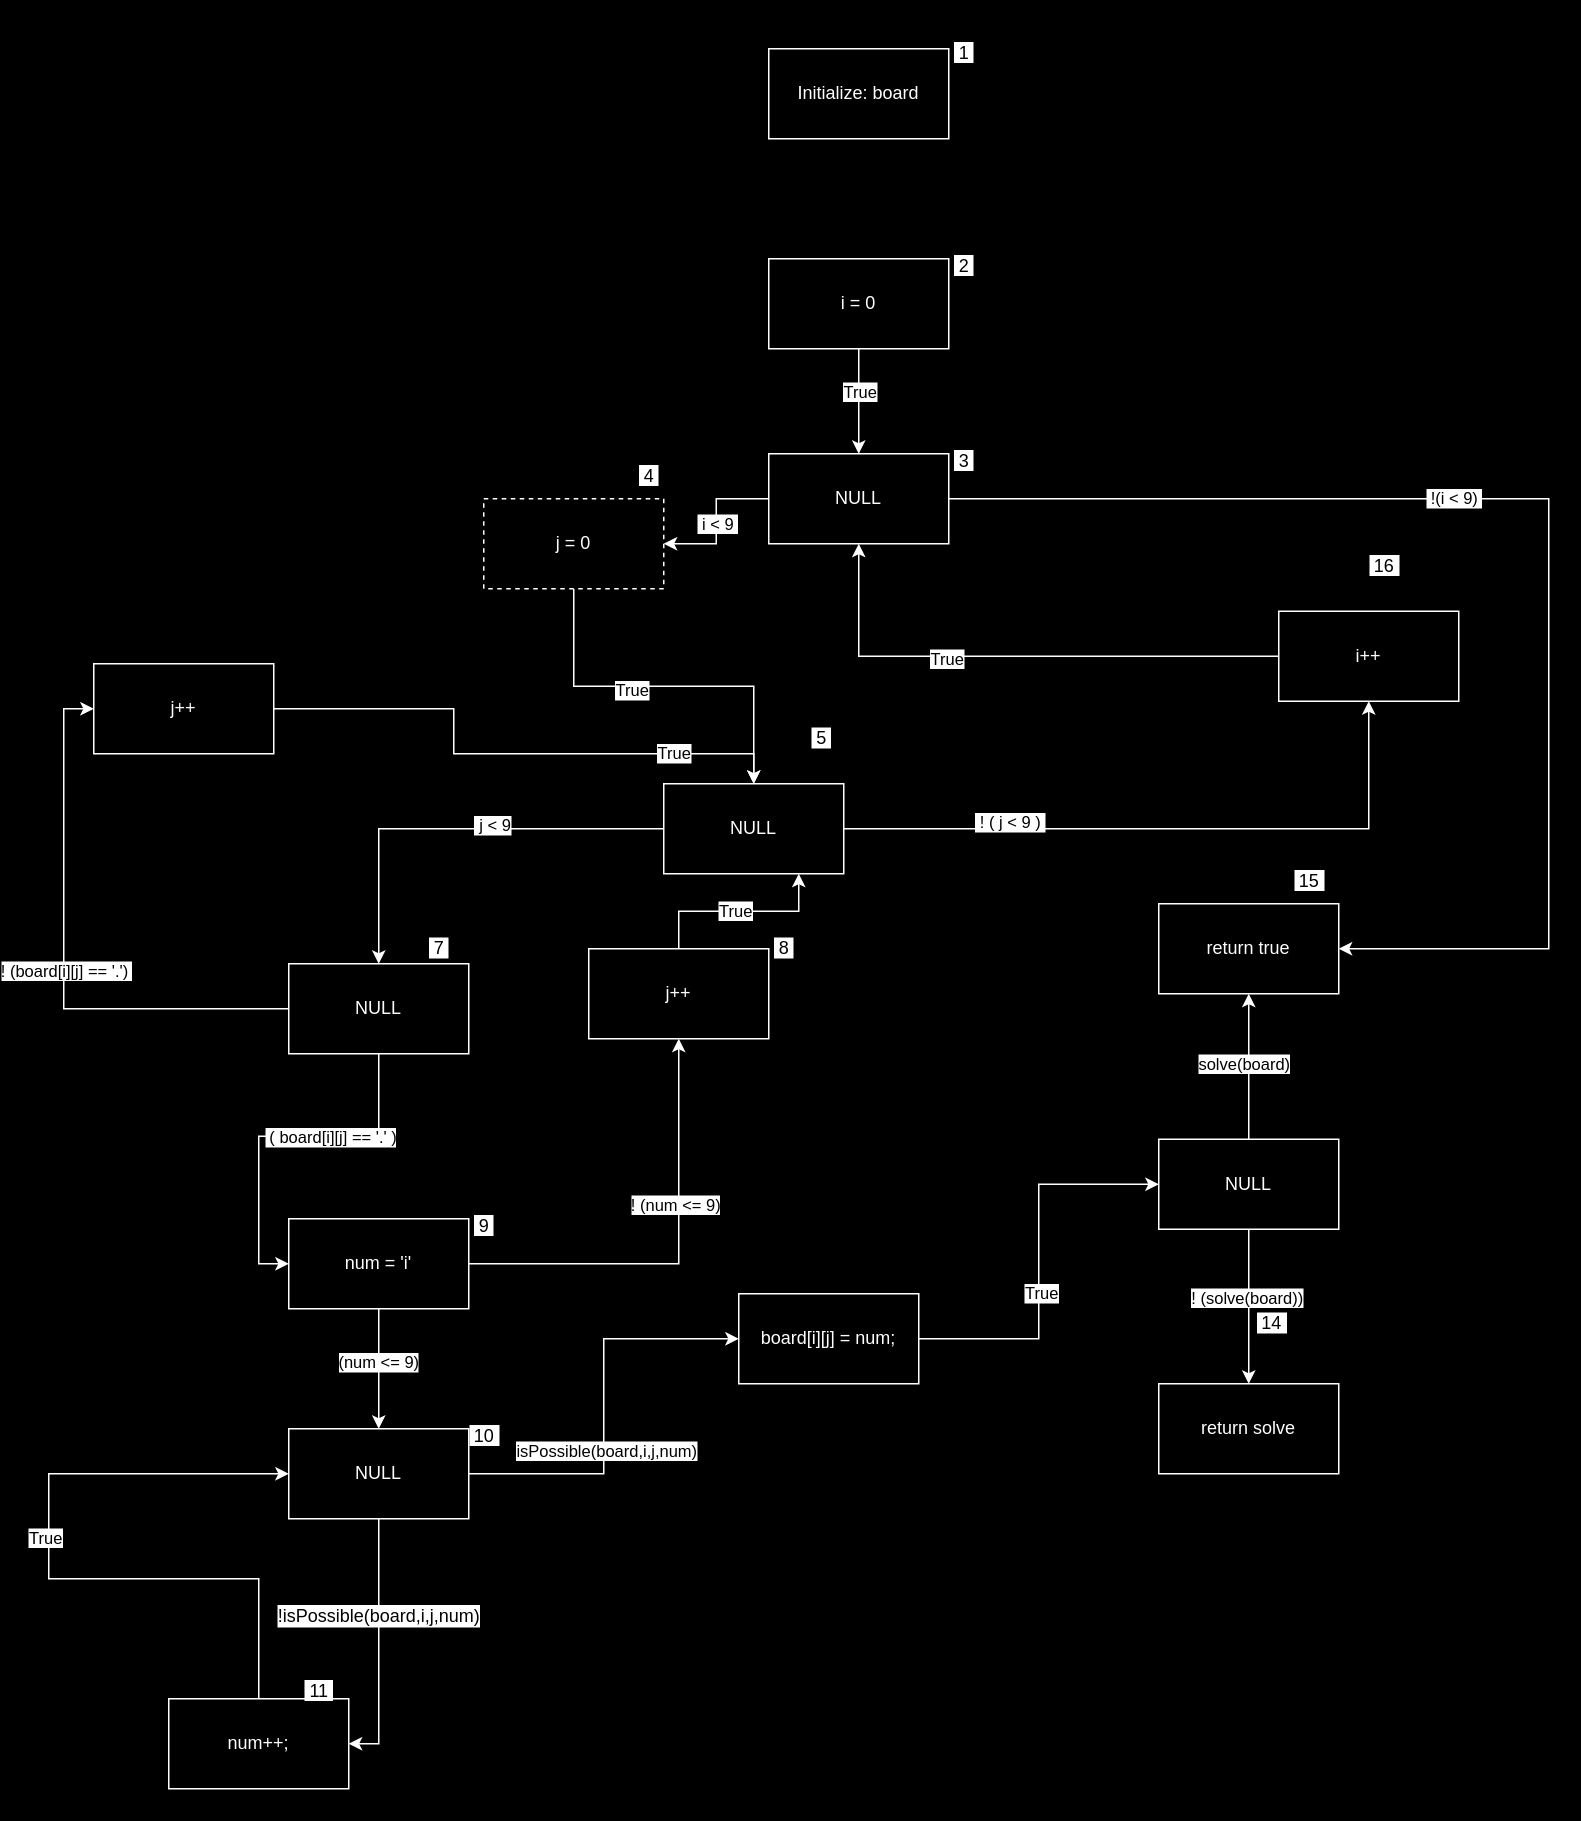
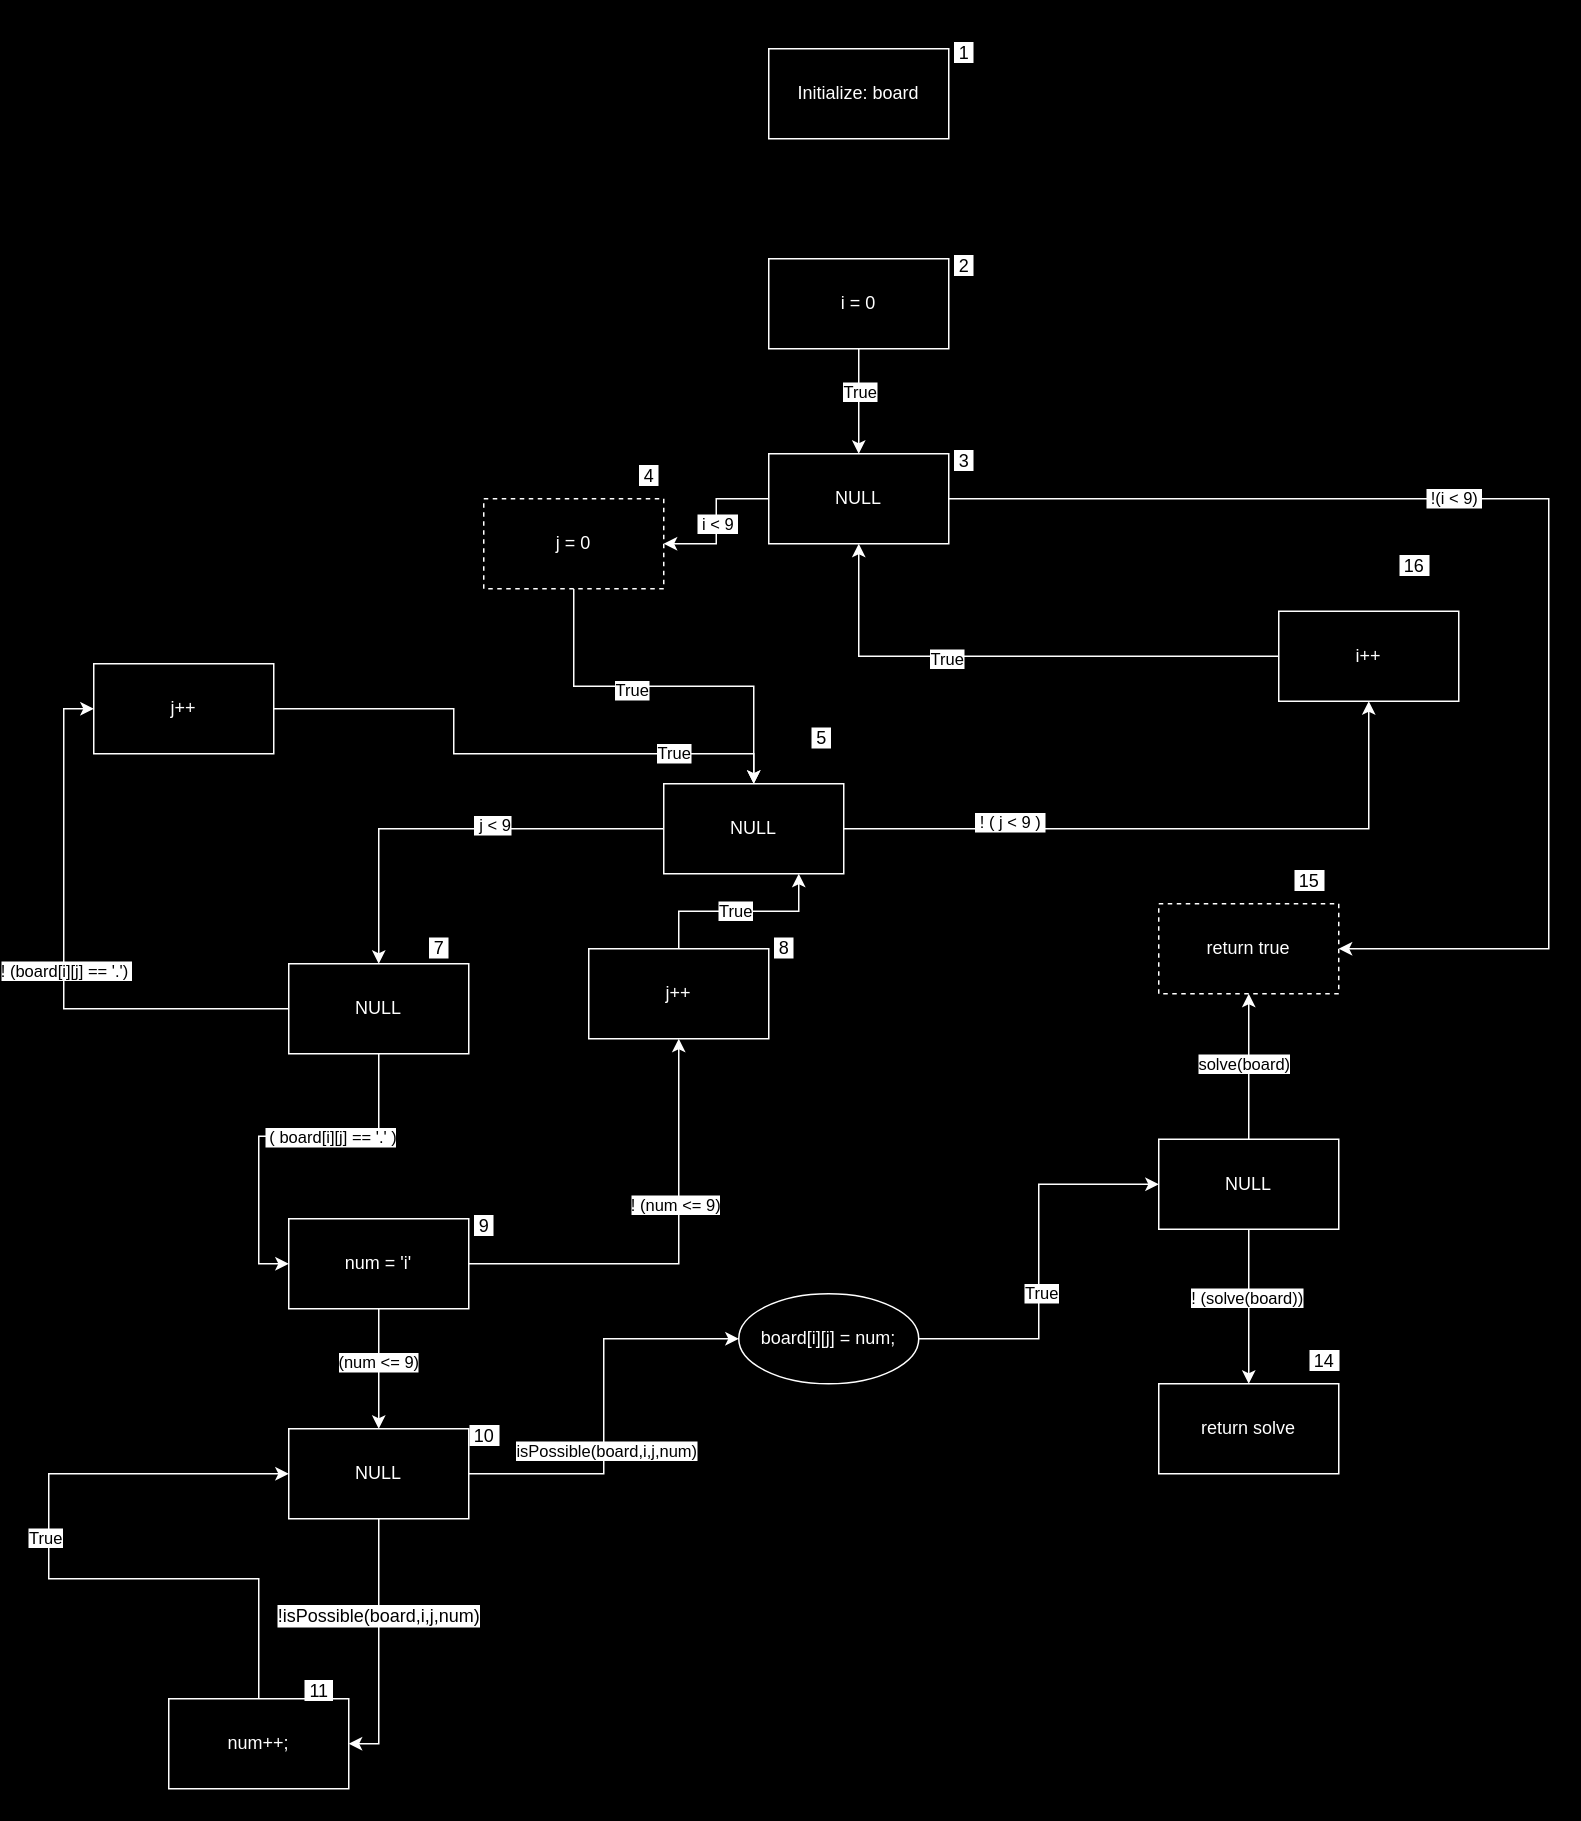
(1384, 566) -> (1414, 566)
(1249, 949) -> (1249, 949)
(1271, 1324) -> (1324, 1361)
(829, 1339) -> (829, 1339)
